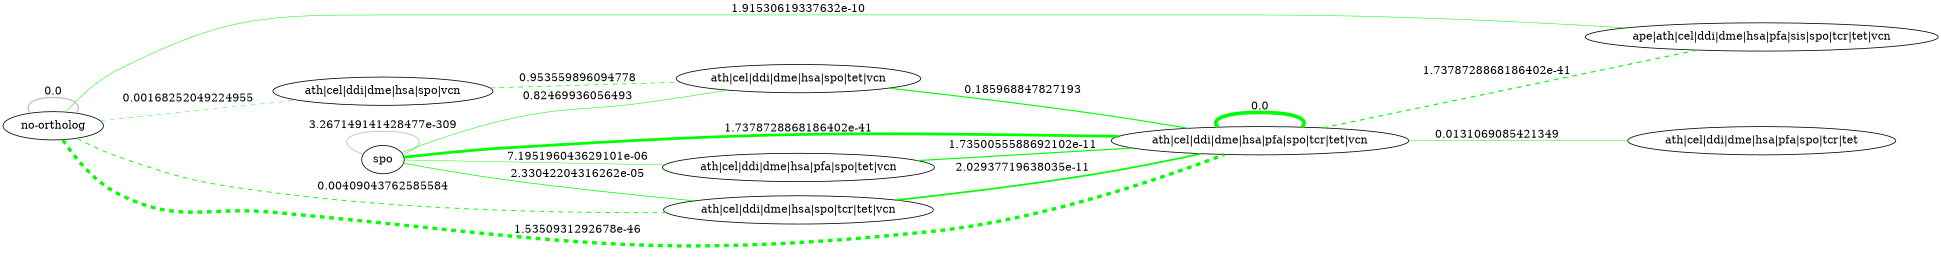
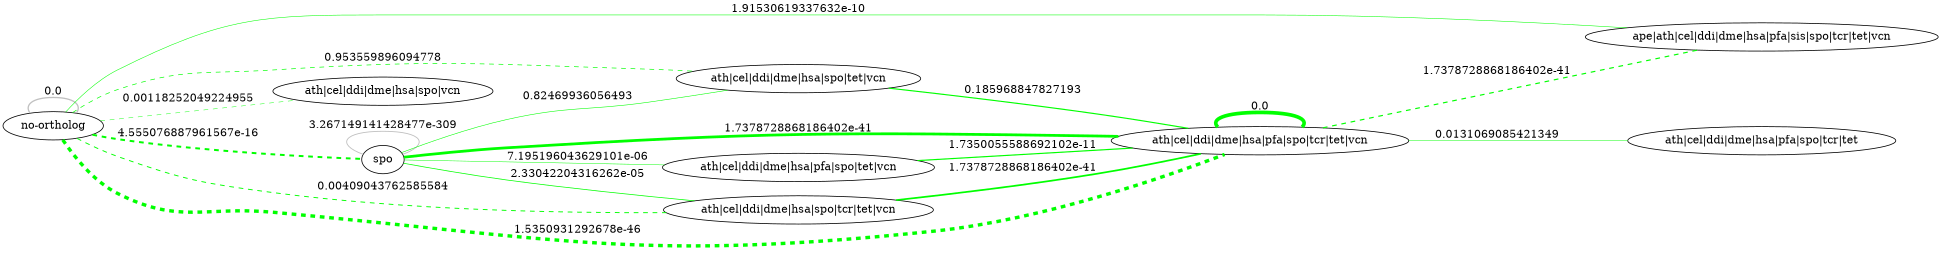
(585, 85) -> (379, 65)
(188, 99) -> (188, 99)
none -> (227, 151)
(1023, 168) -> (1023, 168)
